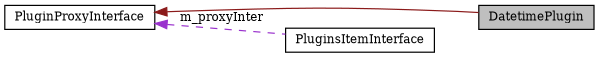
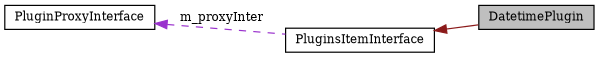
(323, 8) -> (462, 27)
